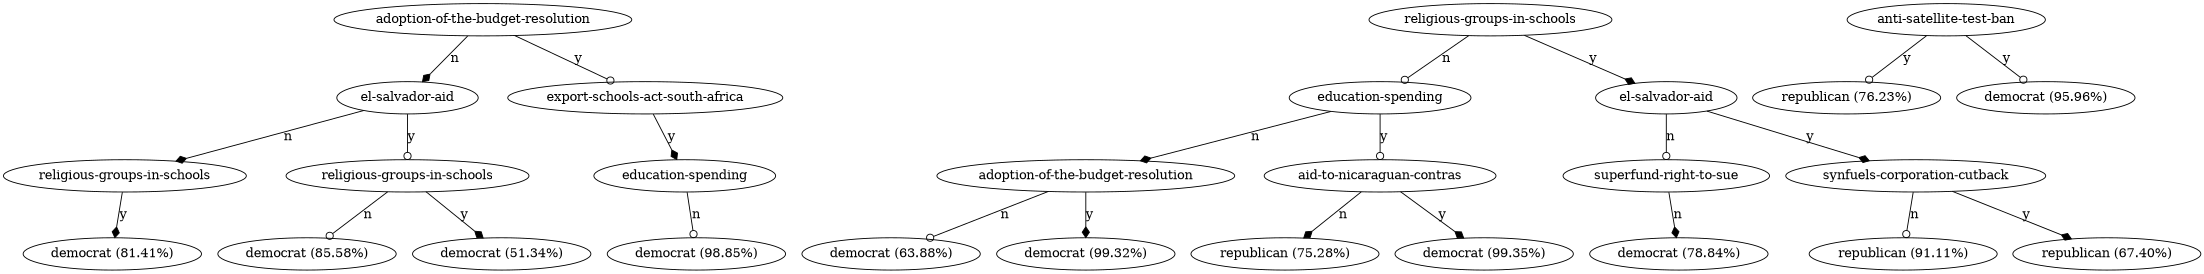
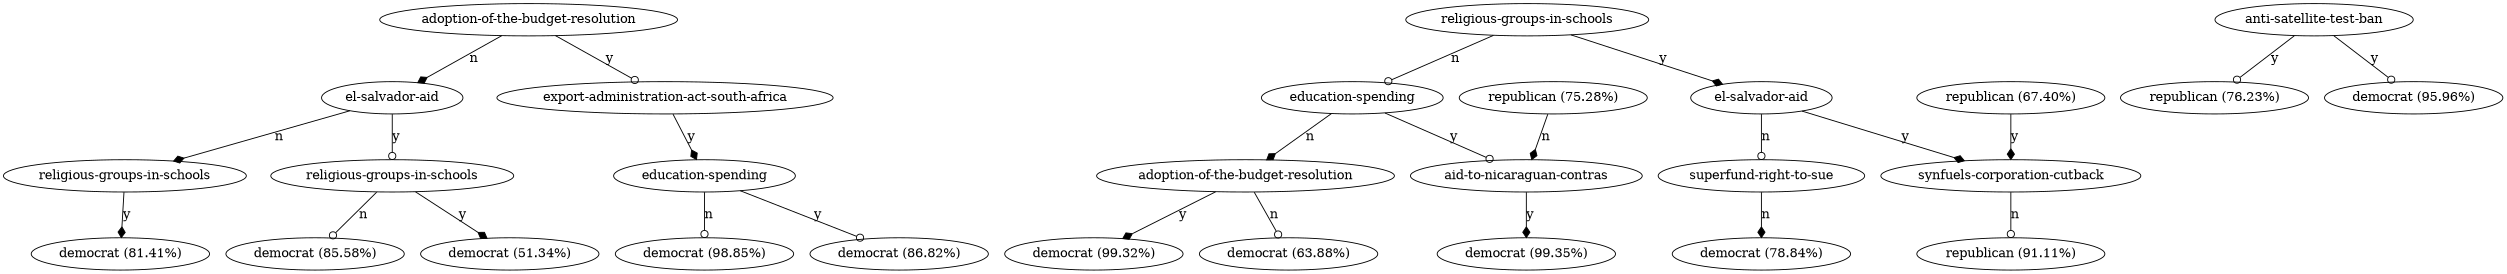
(645, 98) -> (665, 98)
(1337, 211) -> (1542, 132)
(2007, 213) -> (2011, 131)
none -> (899, 254)
